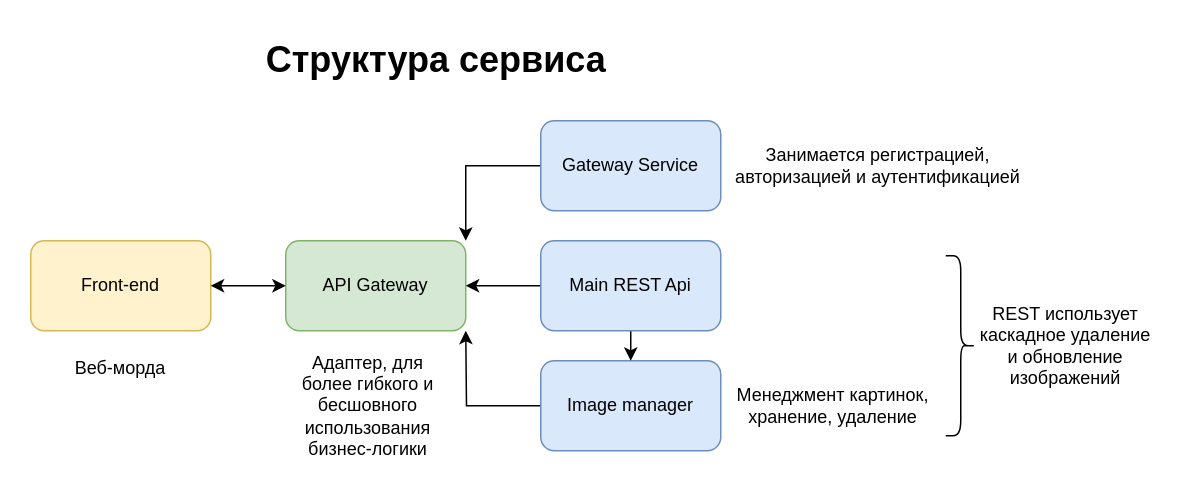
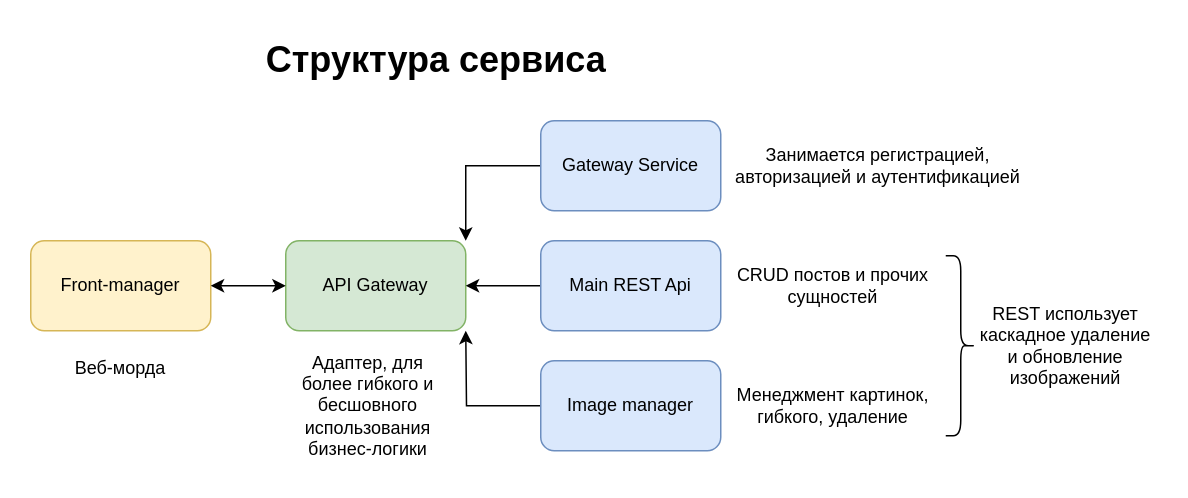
(121, 286) -> (121, 286)
none -> (833, 286)
(631, 341) -> none
(833, 406) -> (833, 406)
